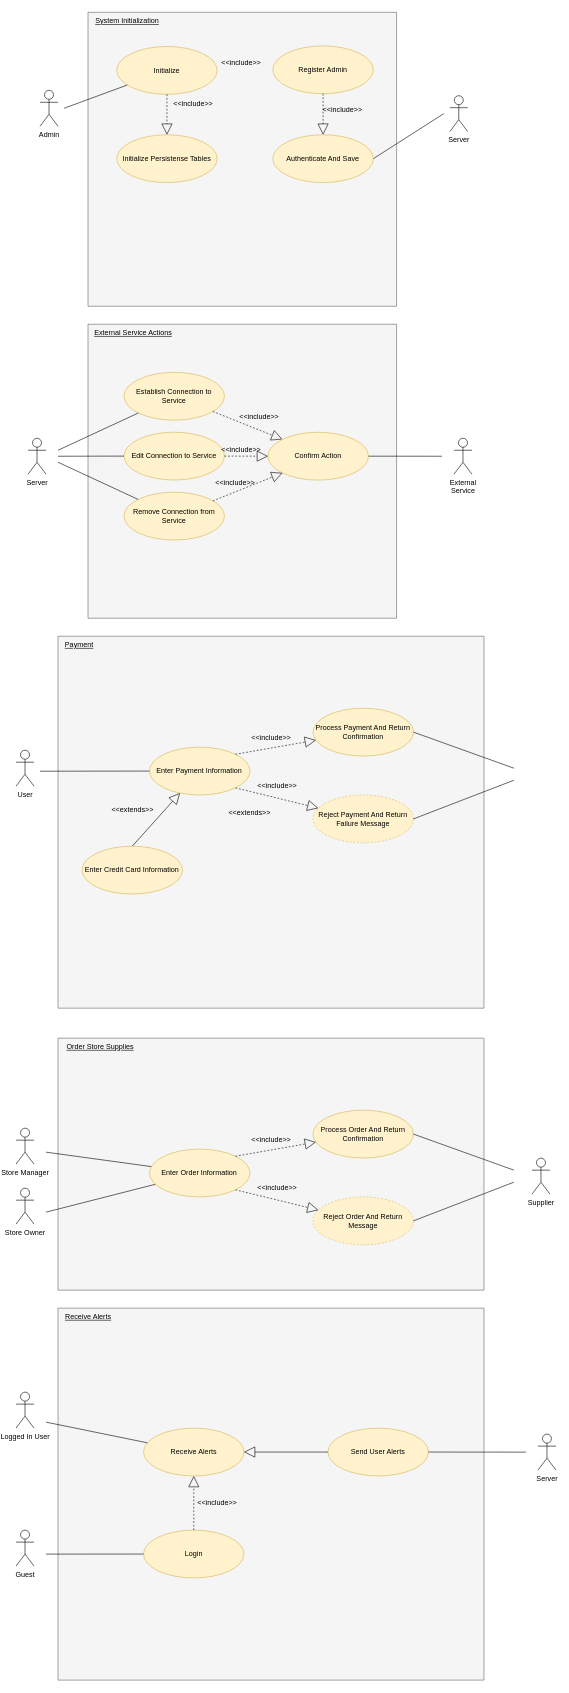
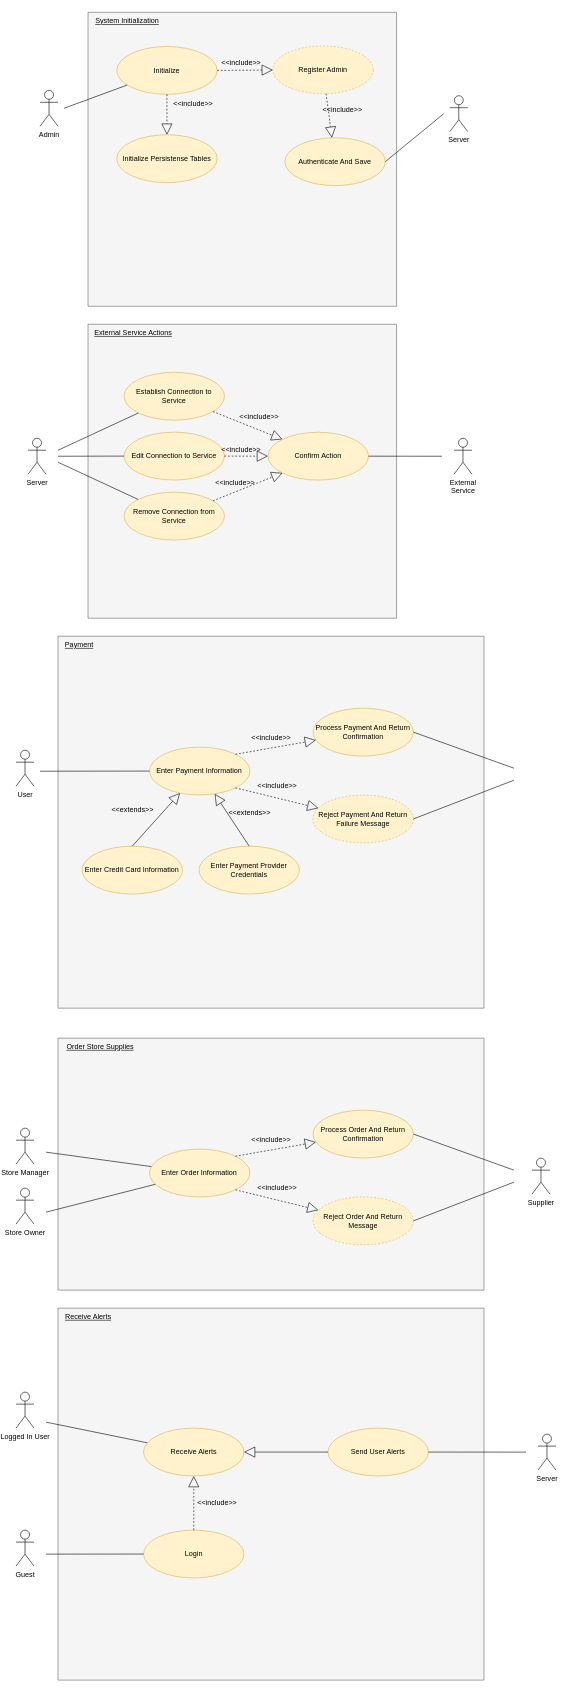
none -> (239, 70)
(323, 70) -> (323, 70)
(323, 159) -> (335, 162)
none -> (235, 825)
none -> (249, 870)
